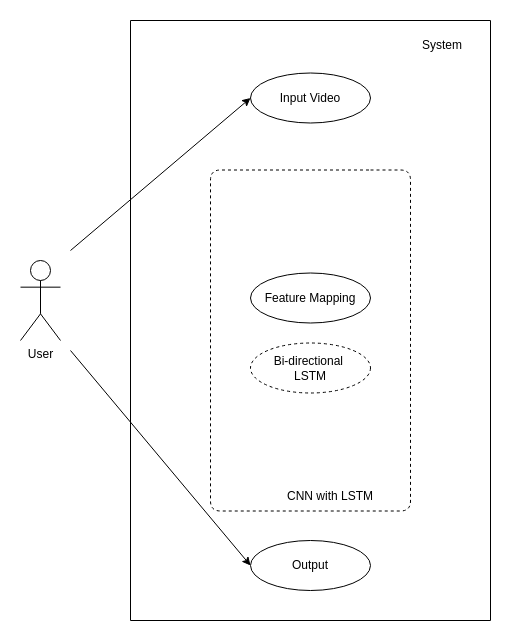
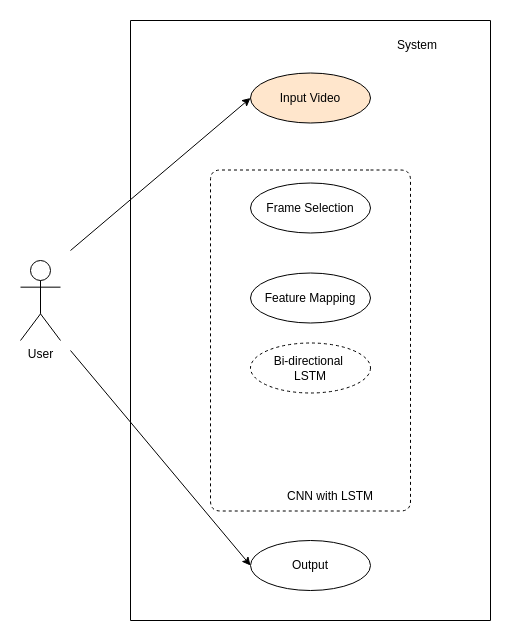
(451, 46) -> (426, 46)
(311, 98) -> (311, 98)
none -> (311, 208)
